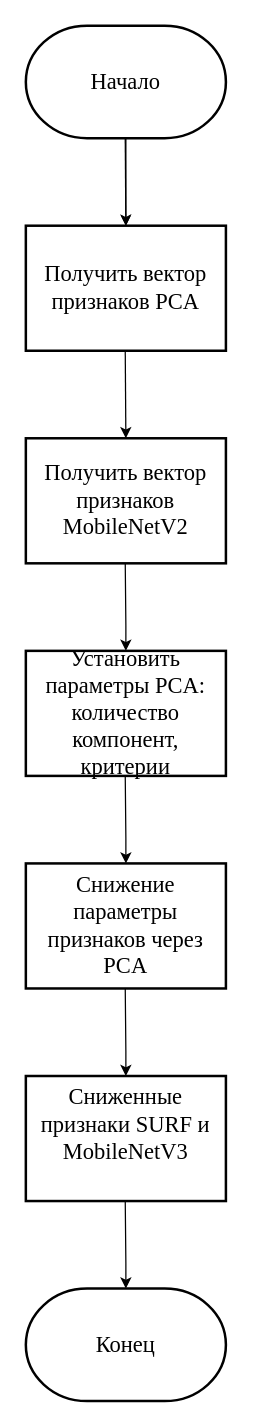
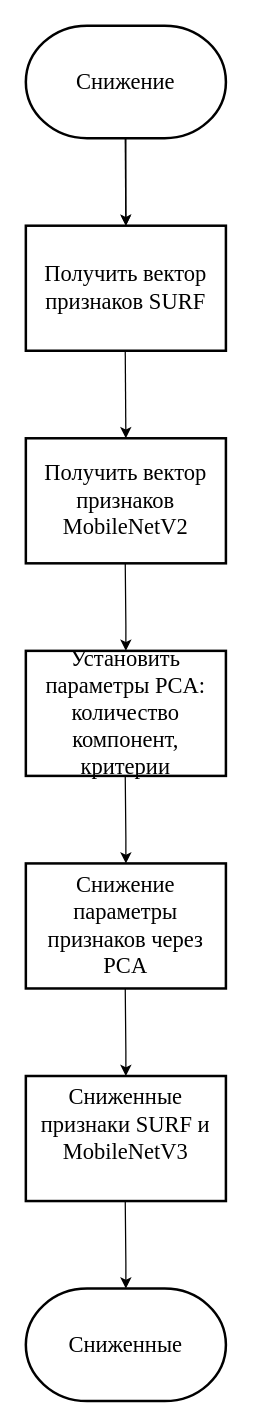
(126, 82) -> (126, 82)
(126, 288) -> (126, 288)
(126, 1344) -> (126, 1344)
